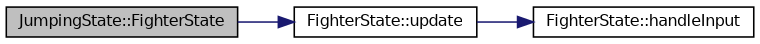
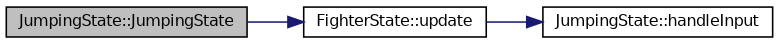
(122, 22) -> (127, 22)
(644, 22) -> (658, 22)
